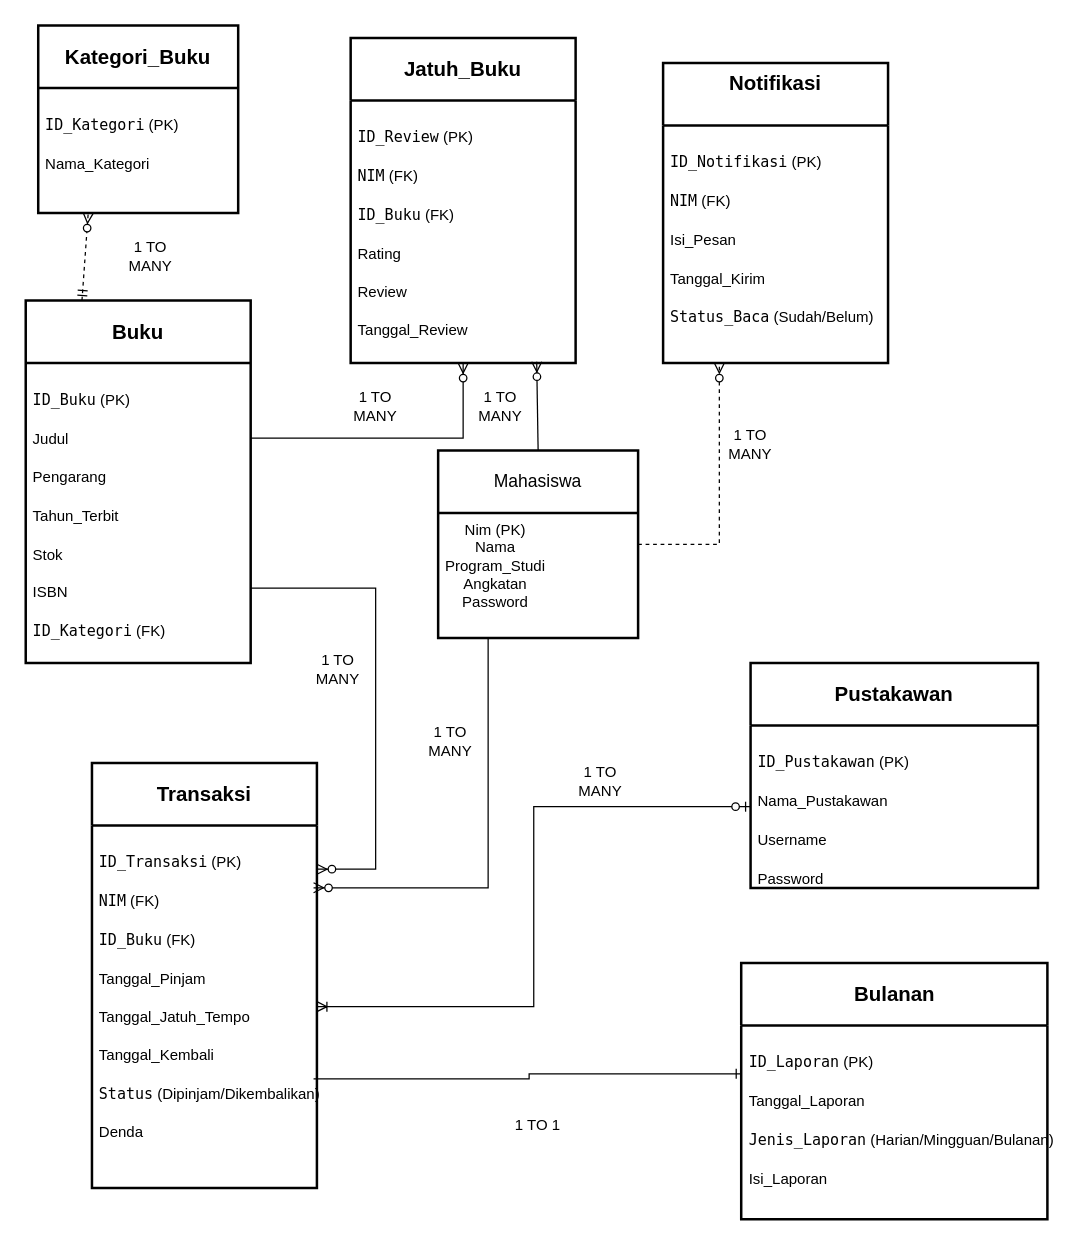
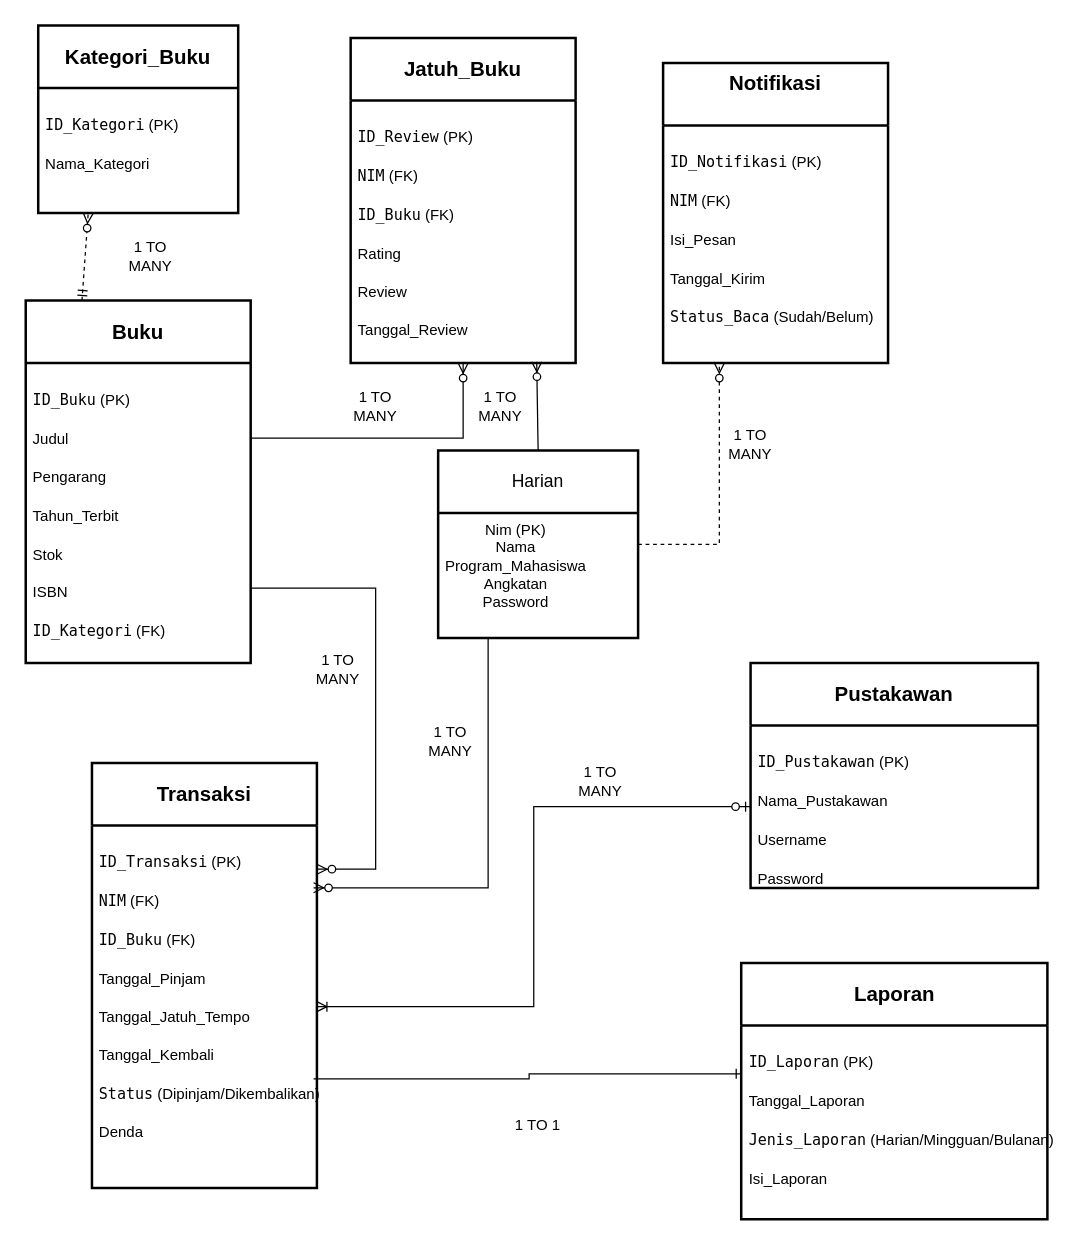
(538, 482) -> (538, 482)
(498, 567) -> (515, 567)
(895, 994) -> (895, 994)
